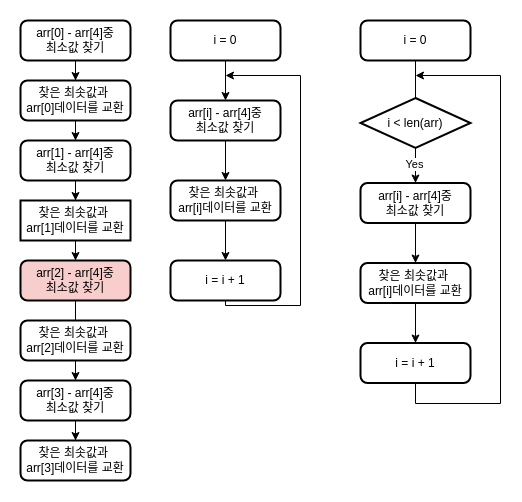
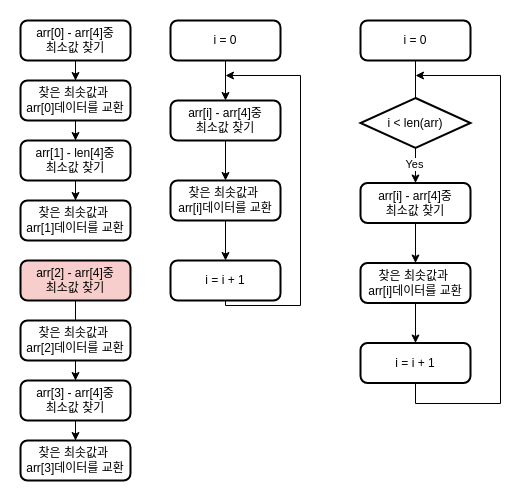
(76, 161) -> (76, 161)
(76, 221) -> (76, 221)
(76, 255) -> none
